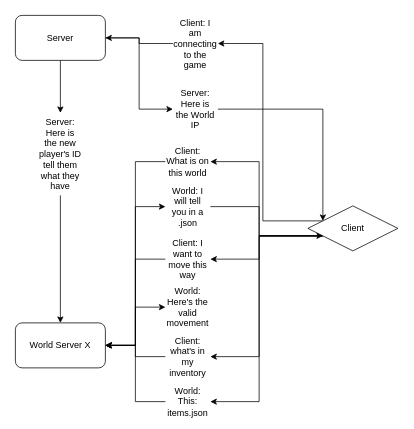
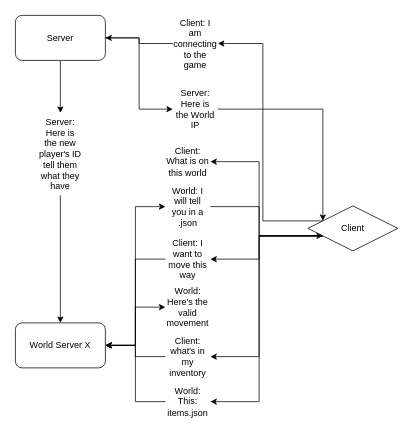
(135, 168) -> none
